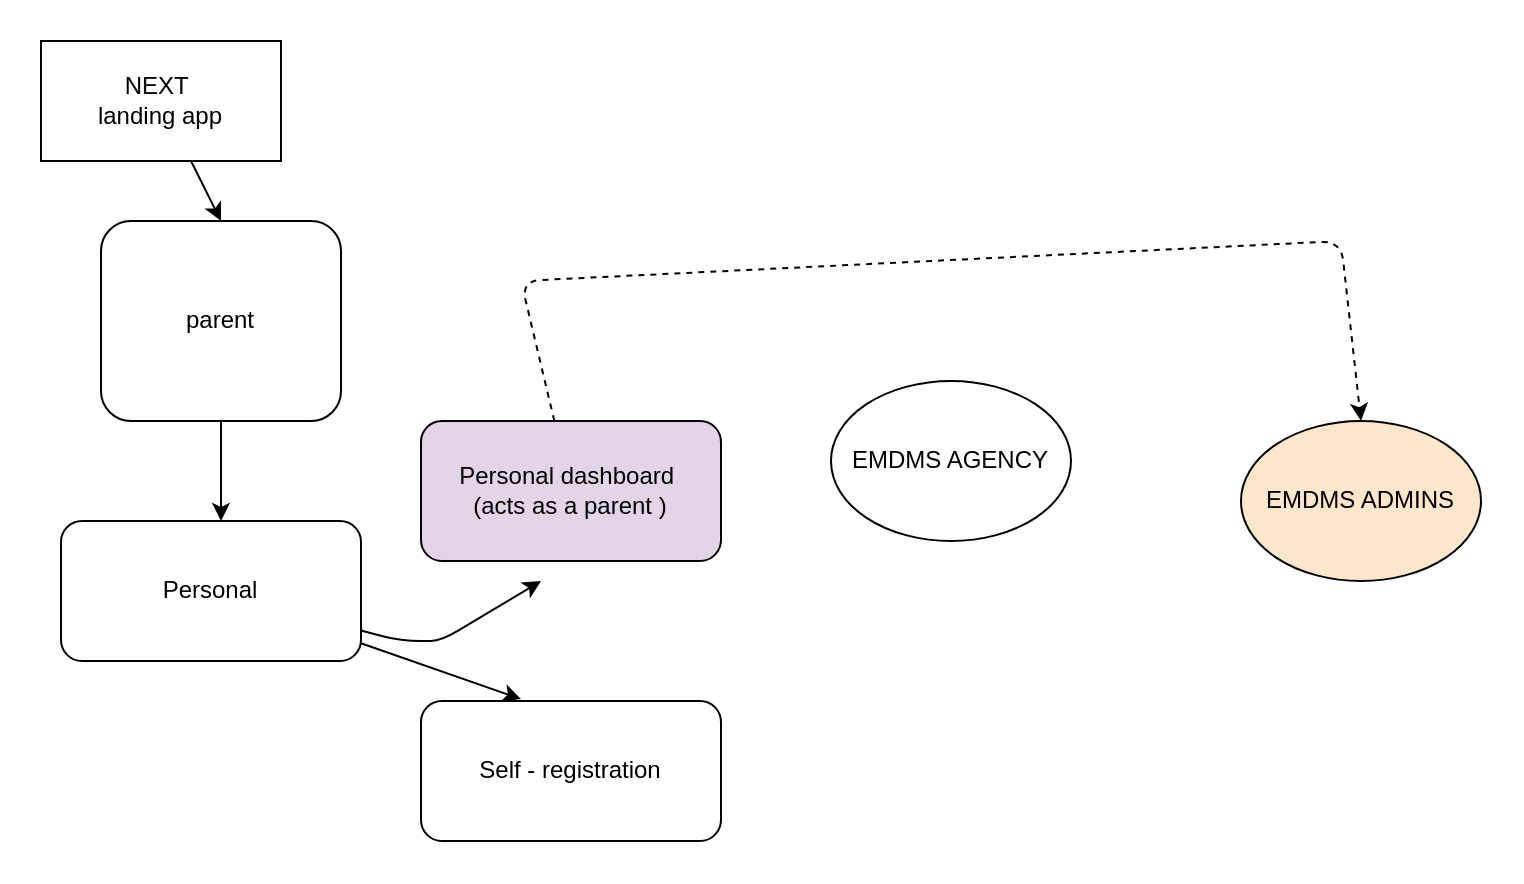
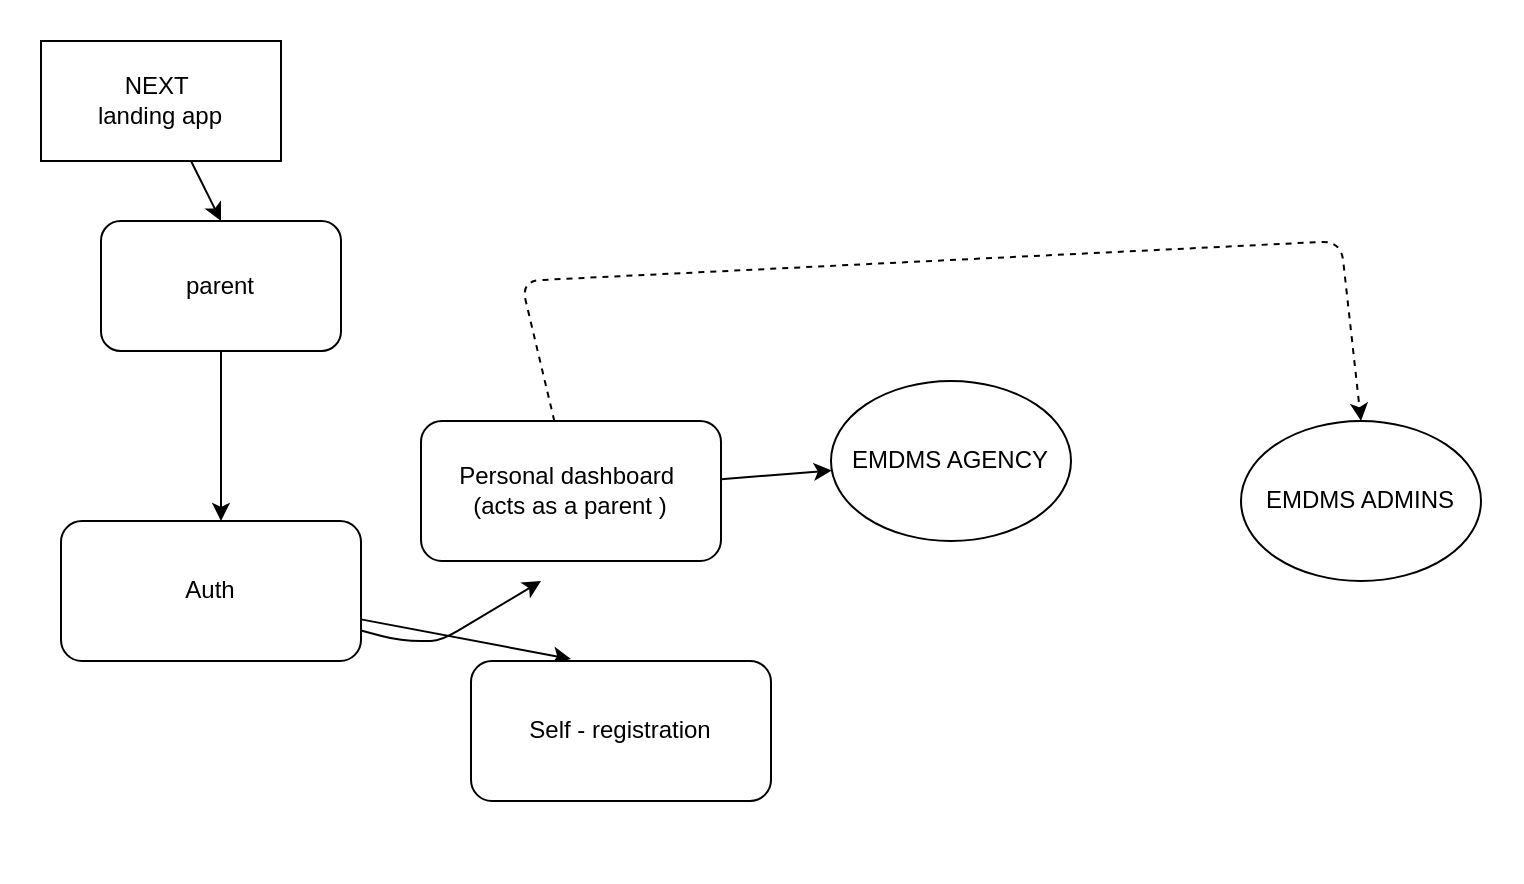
(221, 321) -> (221, 286)
none -> (770, 475)
(571, 491) -> (571, 491)
(1361, 501) -> (1361, 501)
(211, 591) -> (211, 591)
(571, 771) -> (621, 731)
